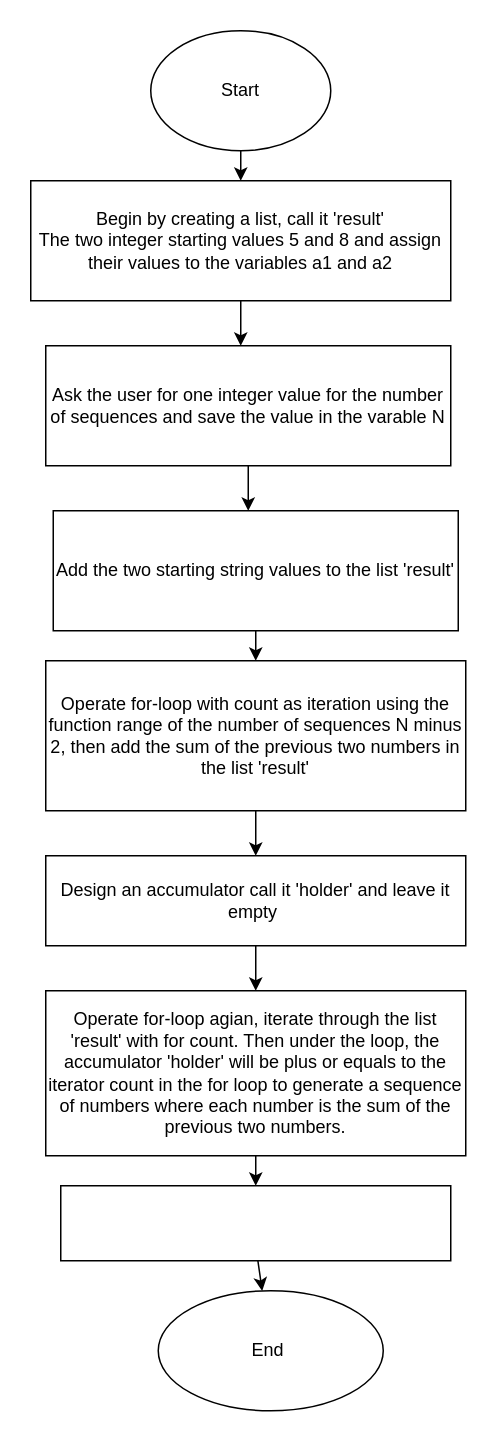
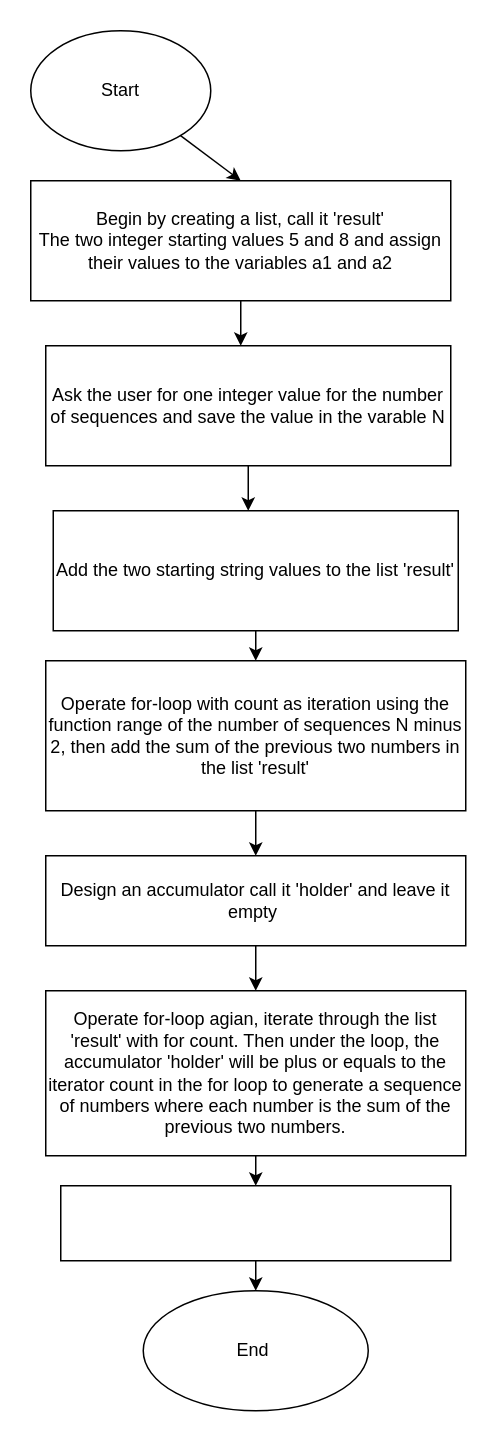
(241, 91) -> (121, 91)
(271, 1351) -> (256, 1351)
